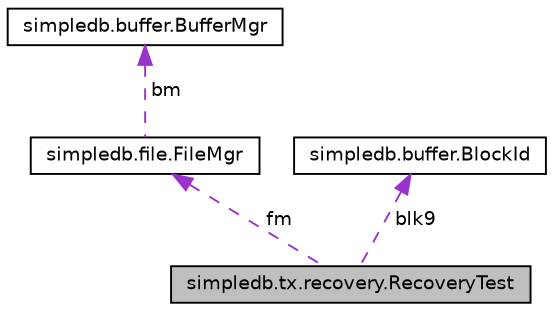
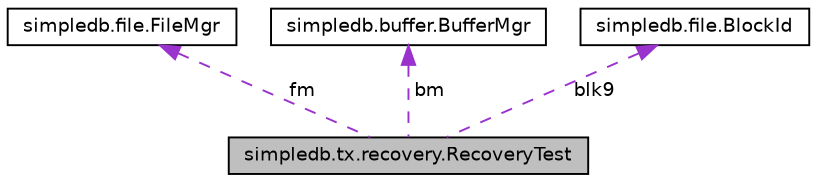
(145, 101) -> (408, 101)
(420, 156) -> (695, 27)
